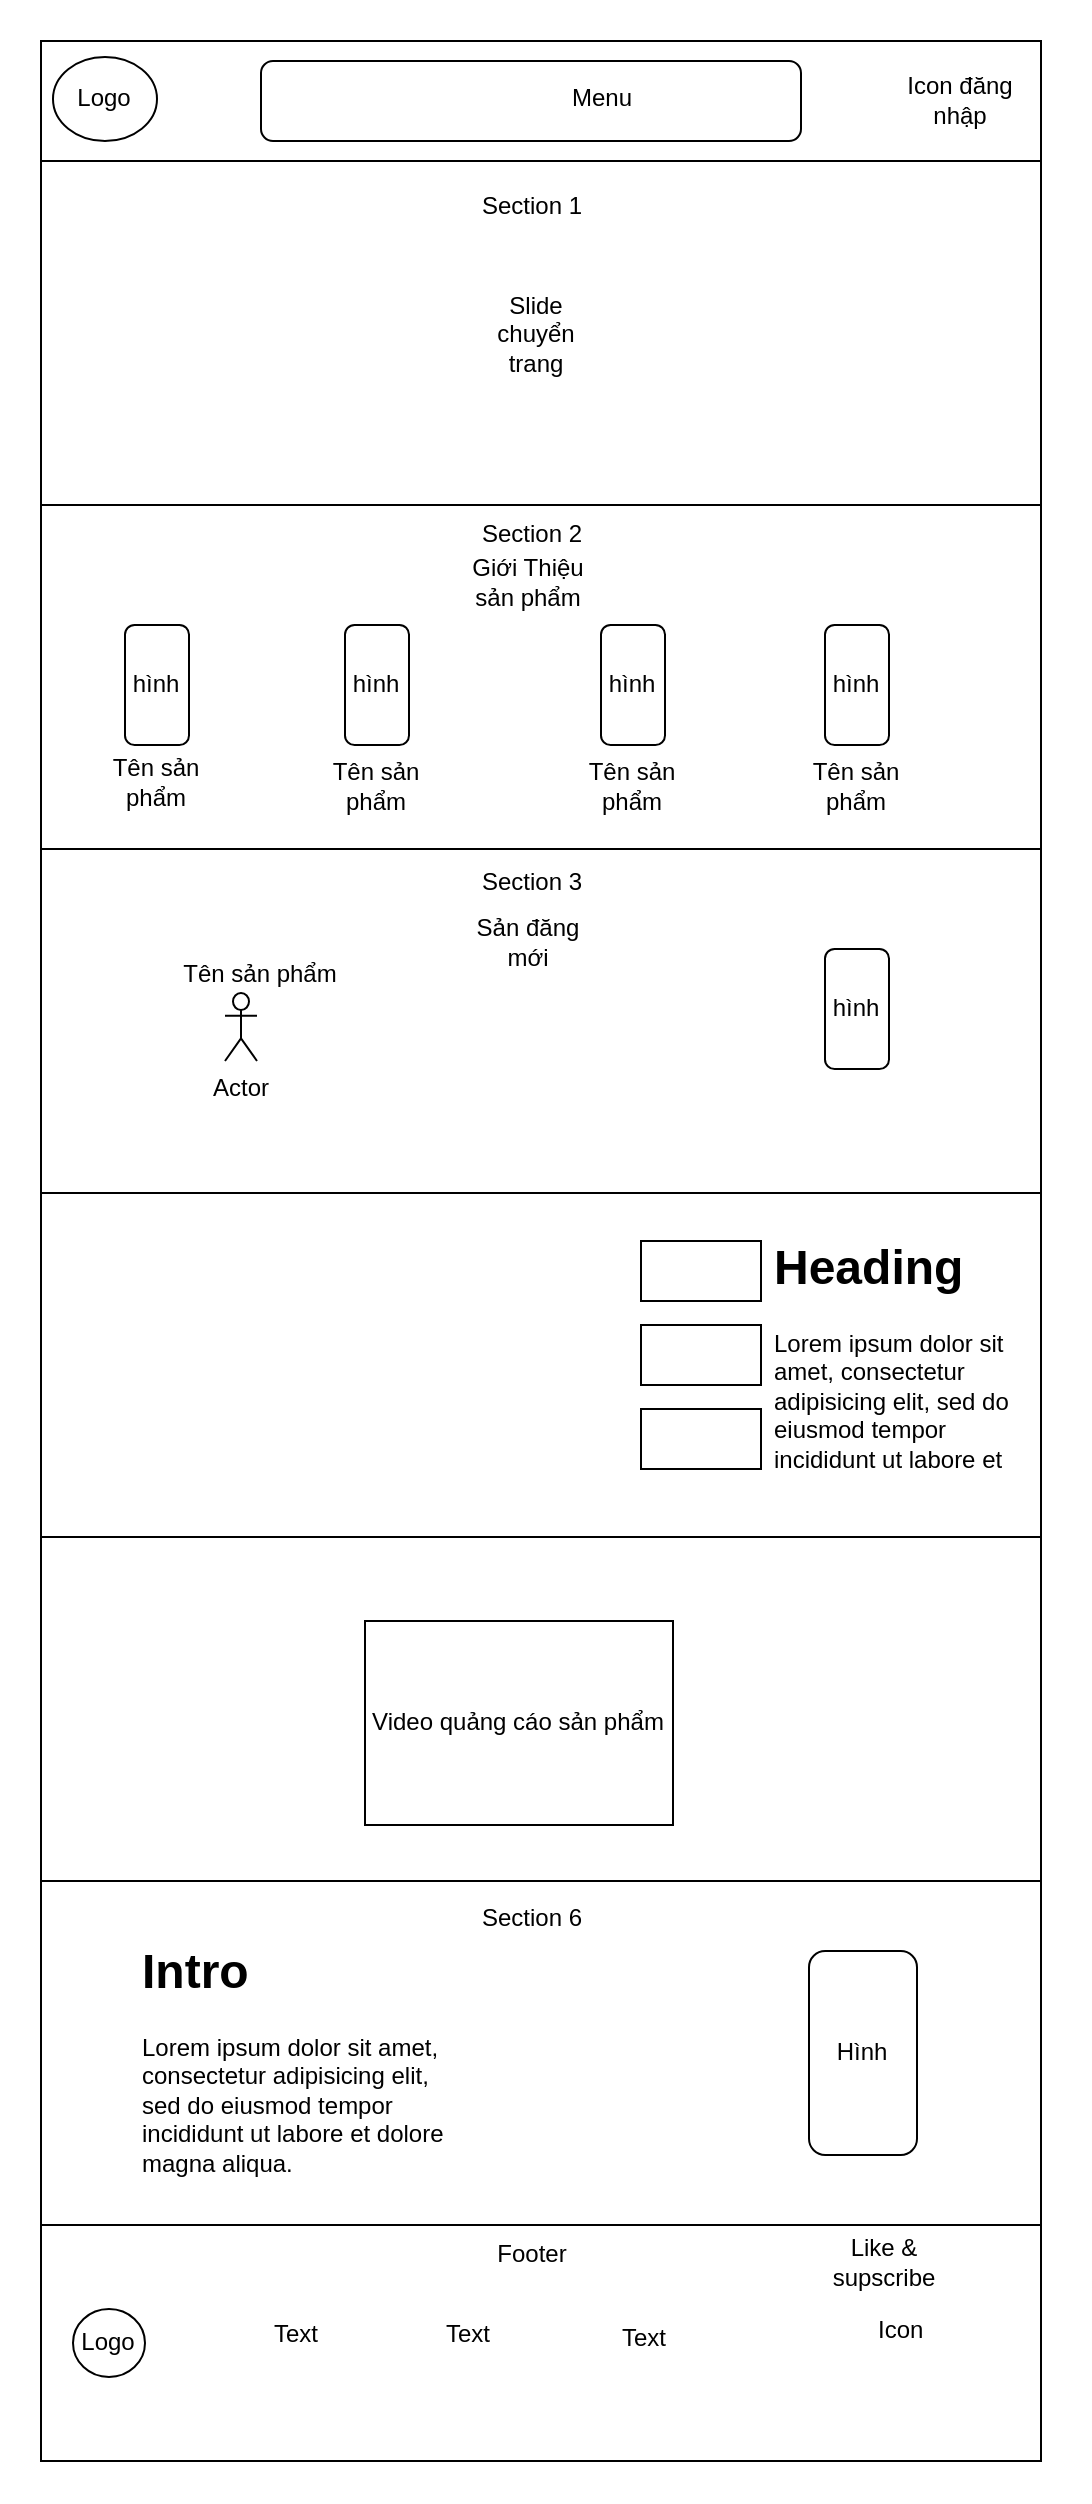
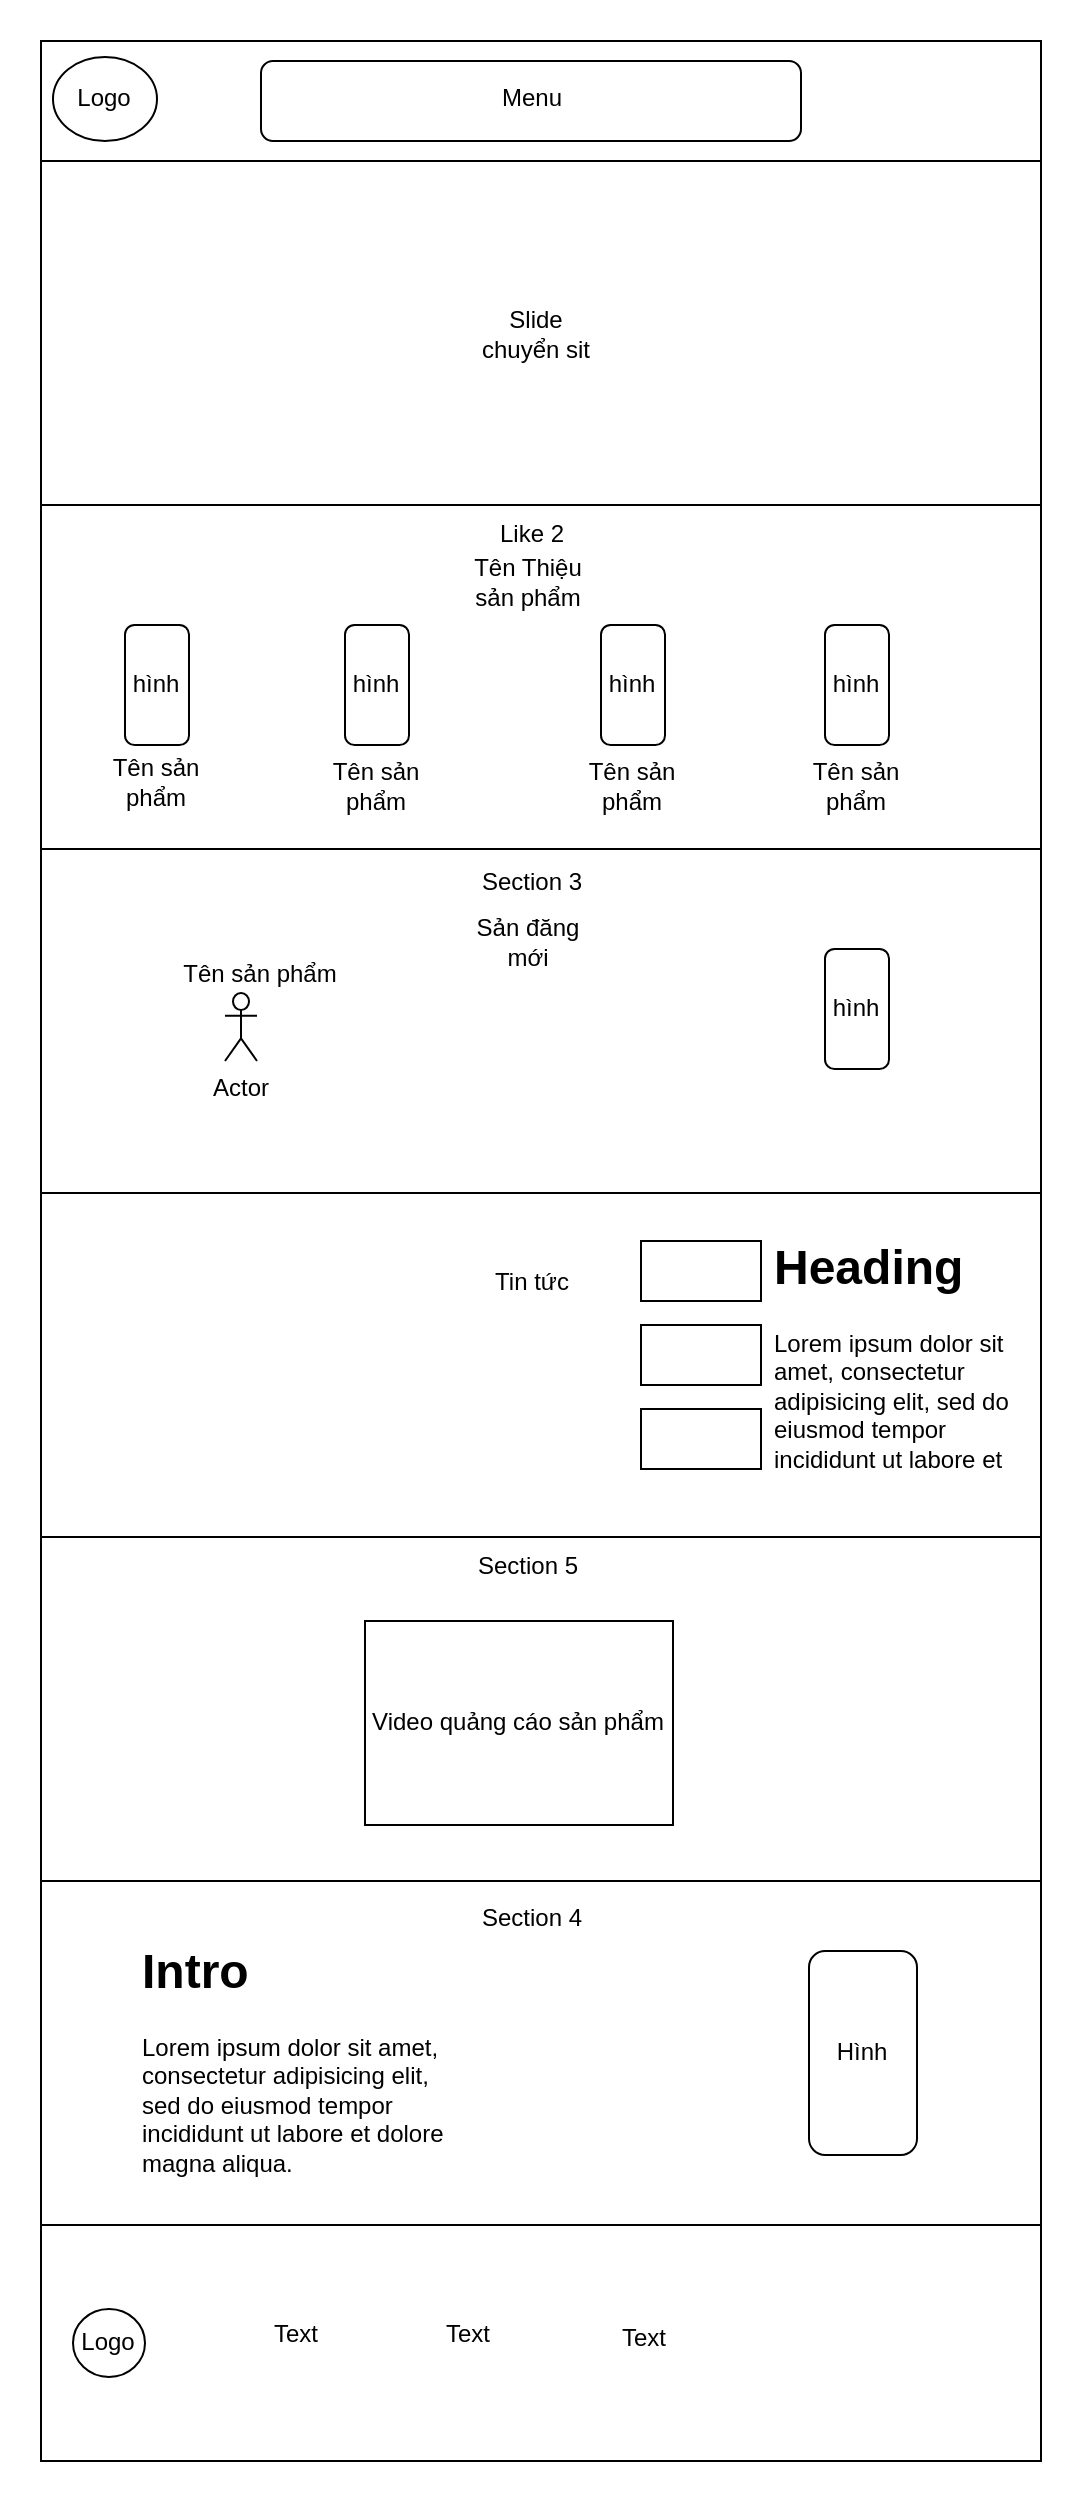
(603, 99) -> (533, 99)
(961, 101) -> none
(533, 207) -> none
(537, 335) -> (537, 335)
(533, 535) -> (533, 535)
(529, 583) -> (529, 583)
none -> (533, 1283)
none -> (529, 1567)
(533, 1919) -> (533, 1919)
(533, 2255) -> none
(885, 2263) -> none
(905, 2331) -> none
